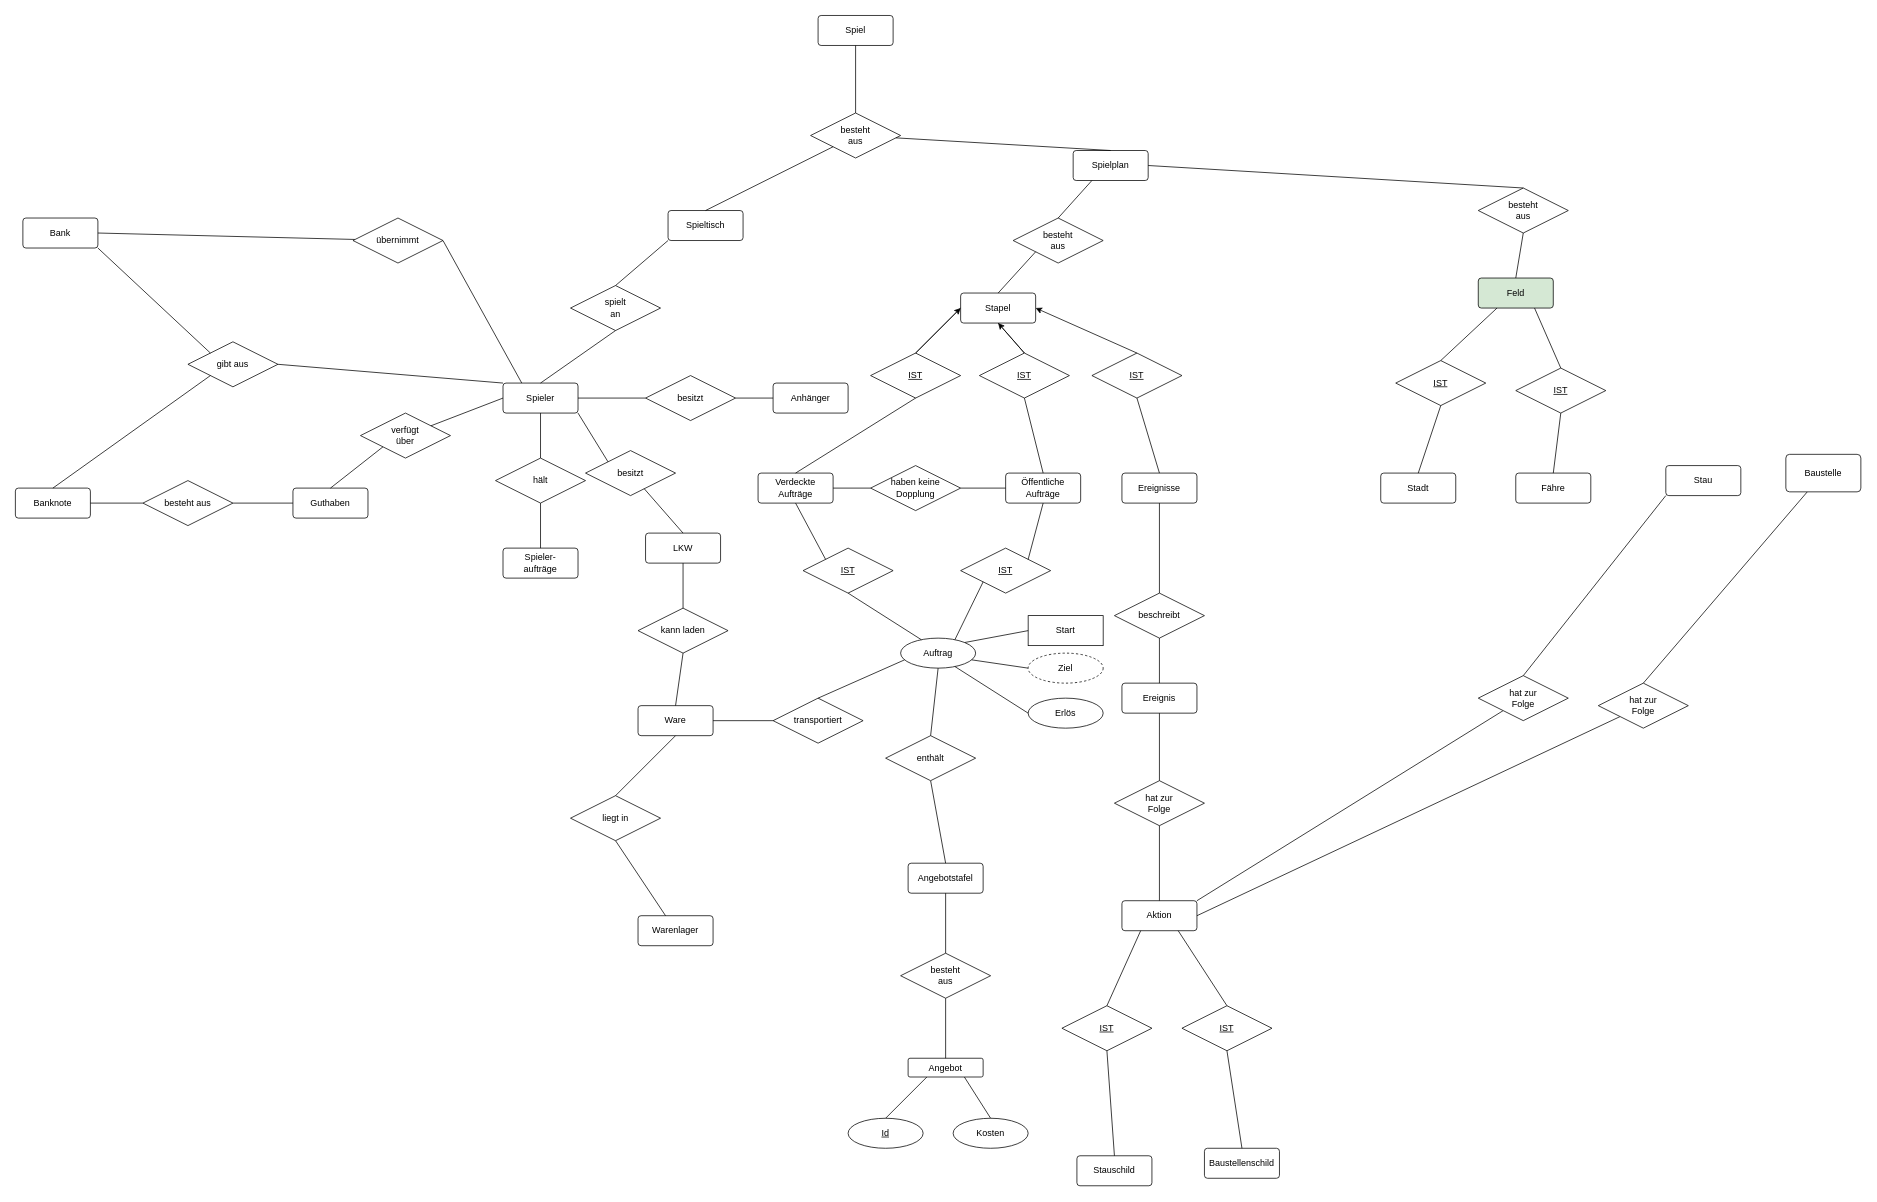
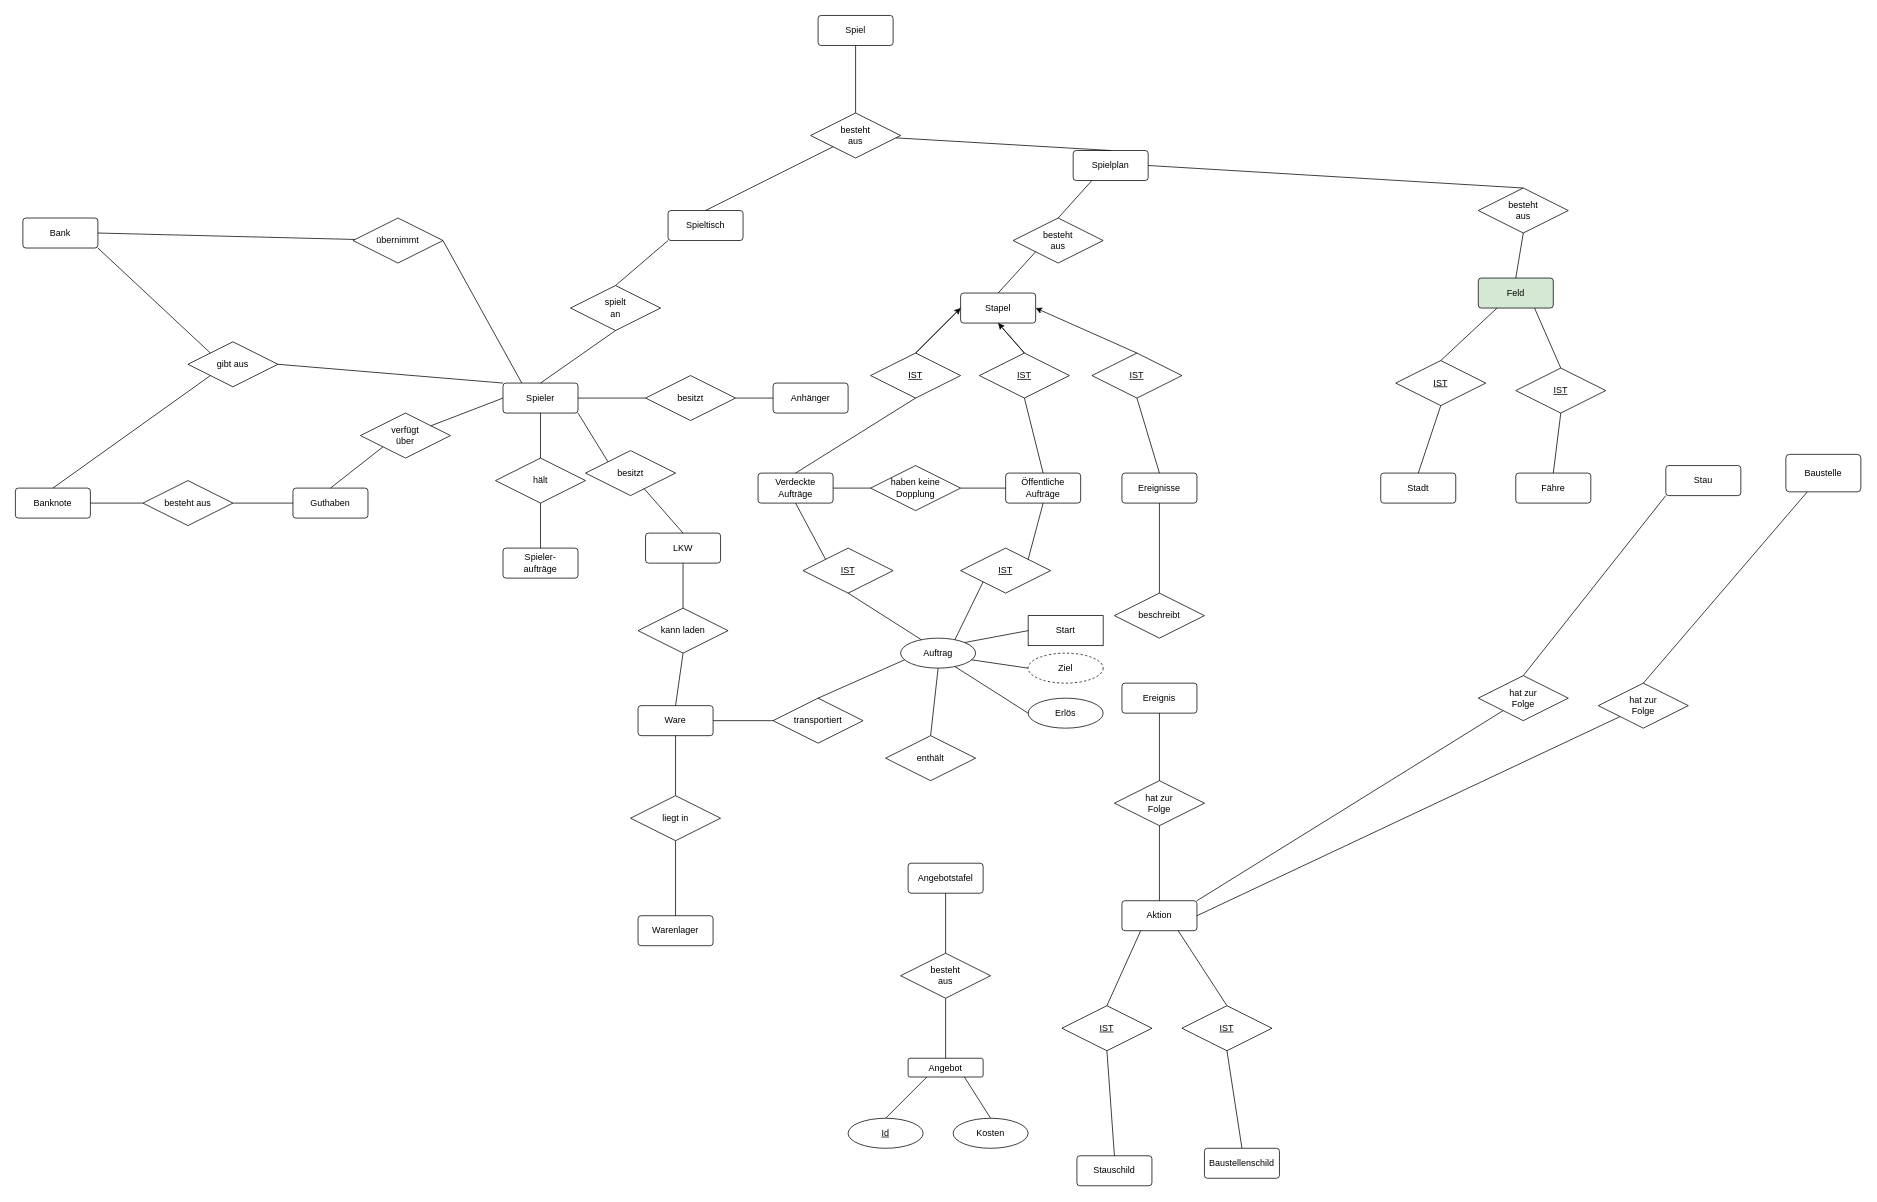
(1159, 660) -> none
(615, 818) -> (675, 818)
(938, 821) -> none
